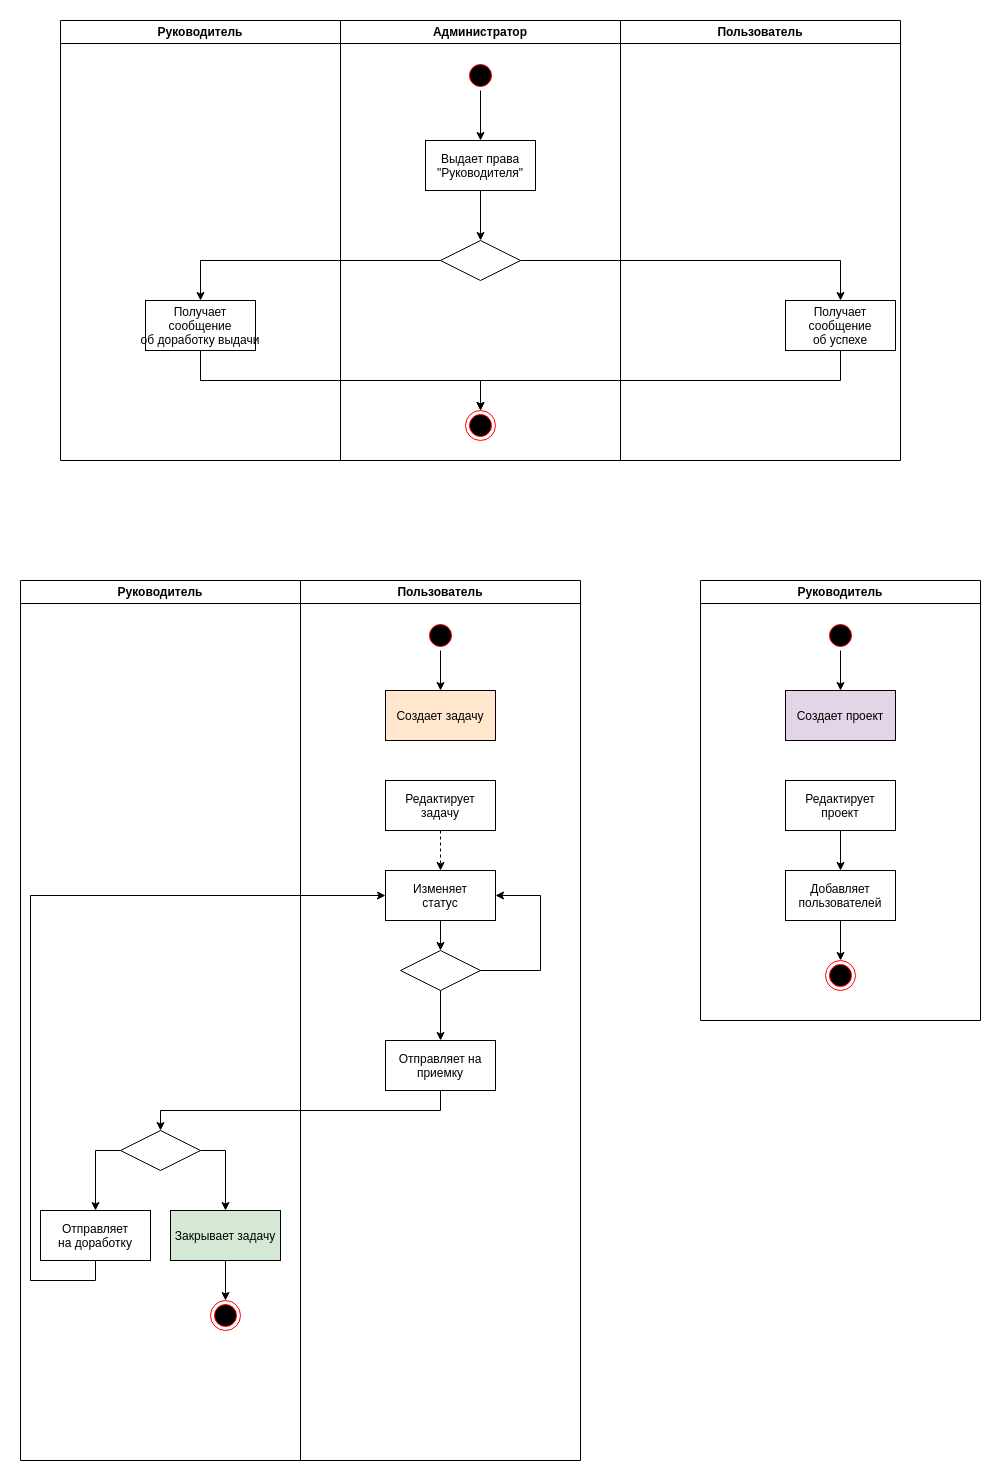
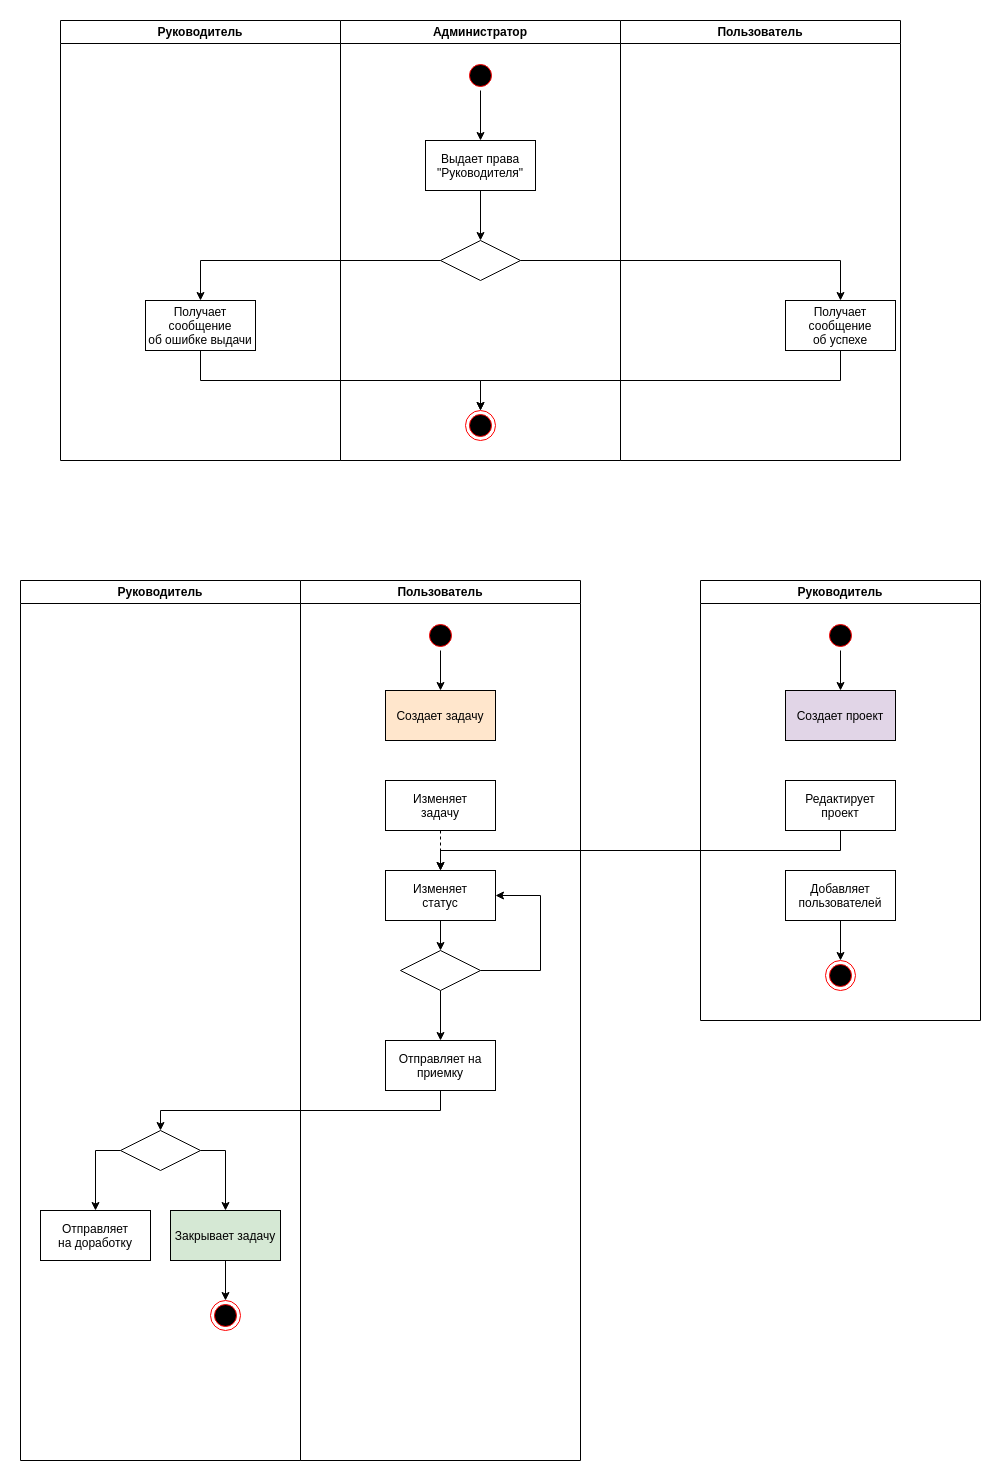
(200, 312) -> (200, 312)
(440, 799) -> (440, 799)
(841, 856) -> (643, 851)
(31, 957) -> none
